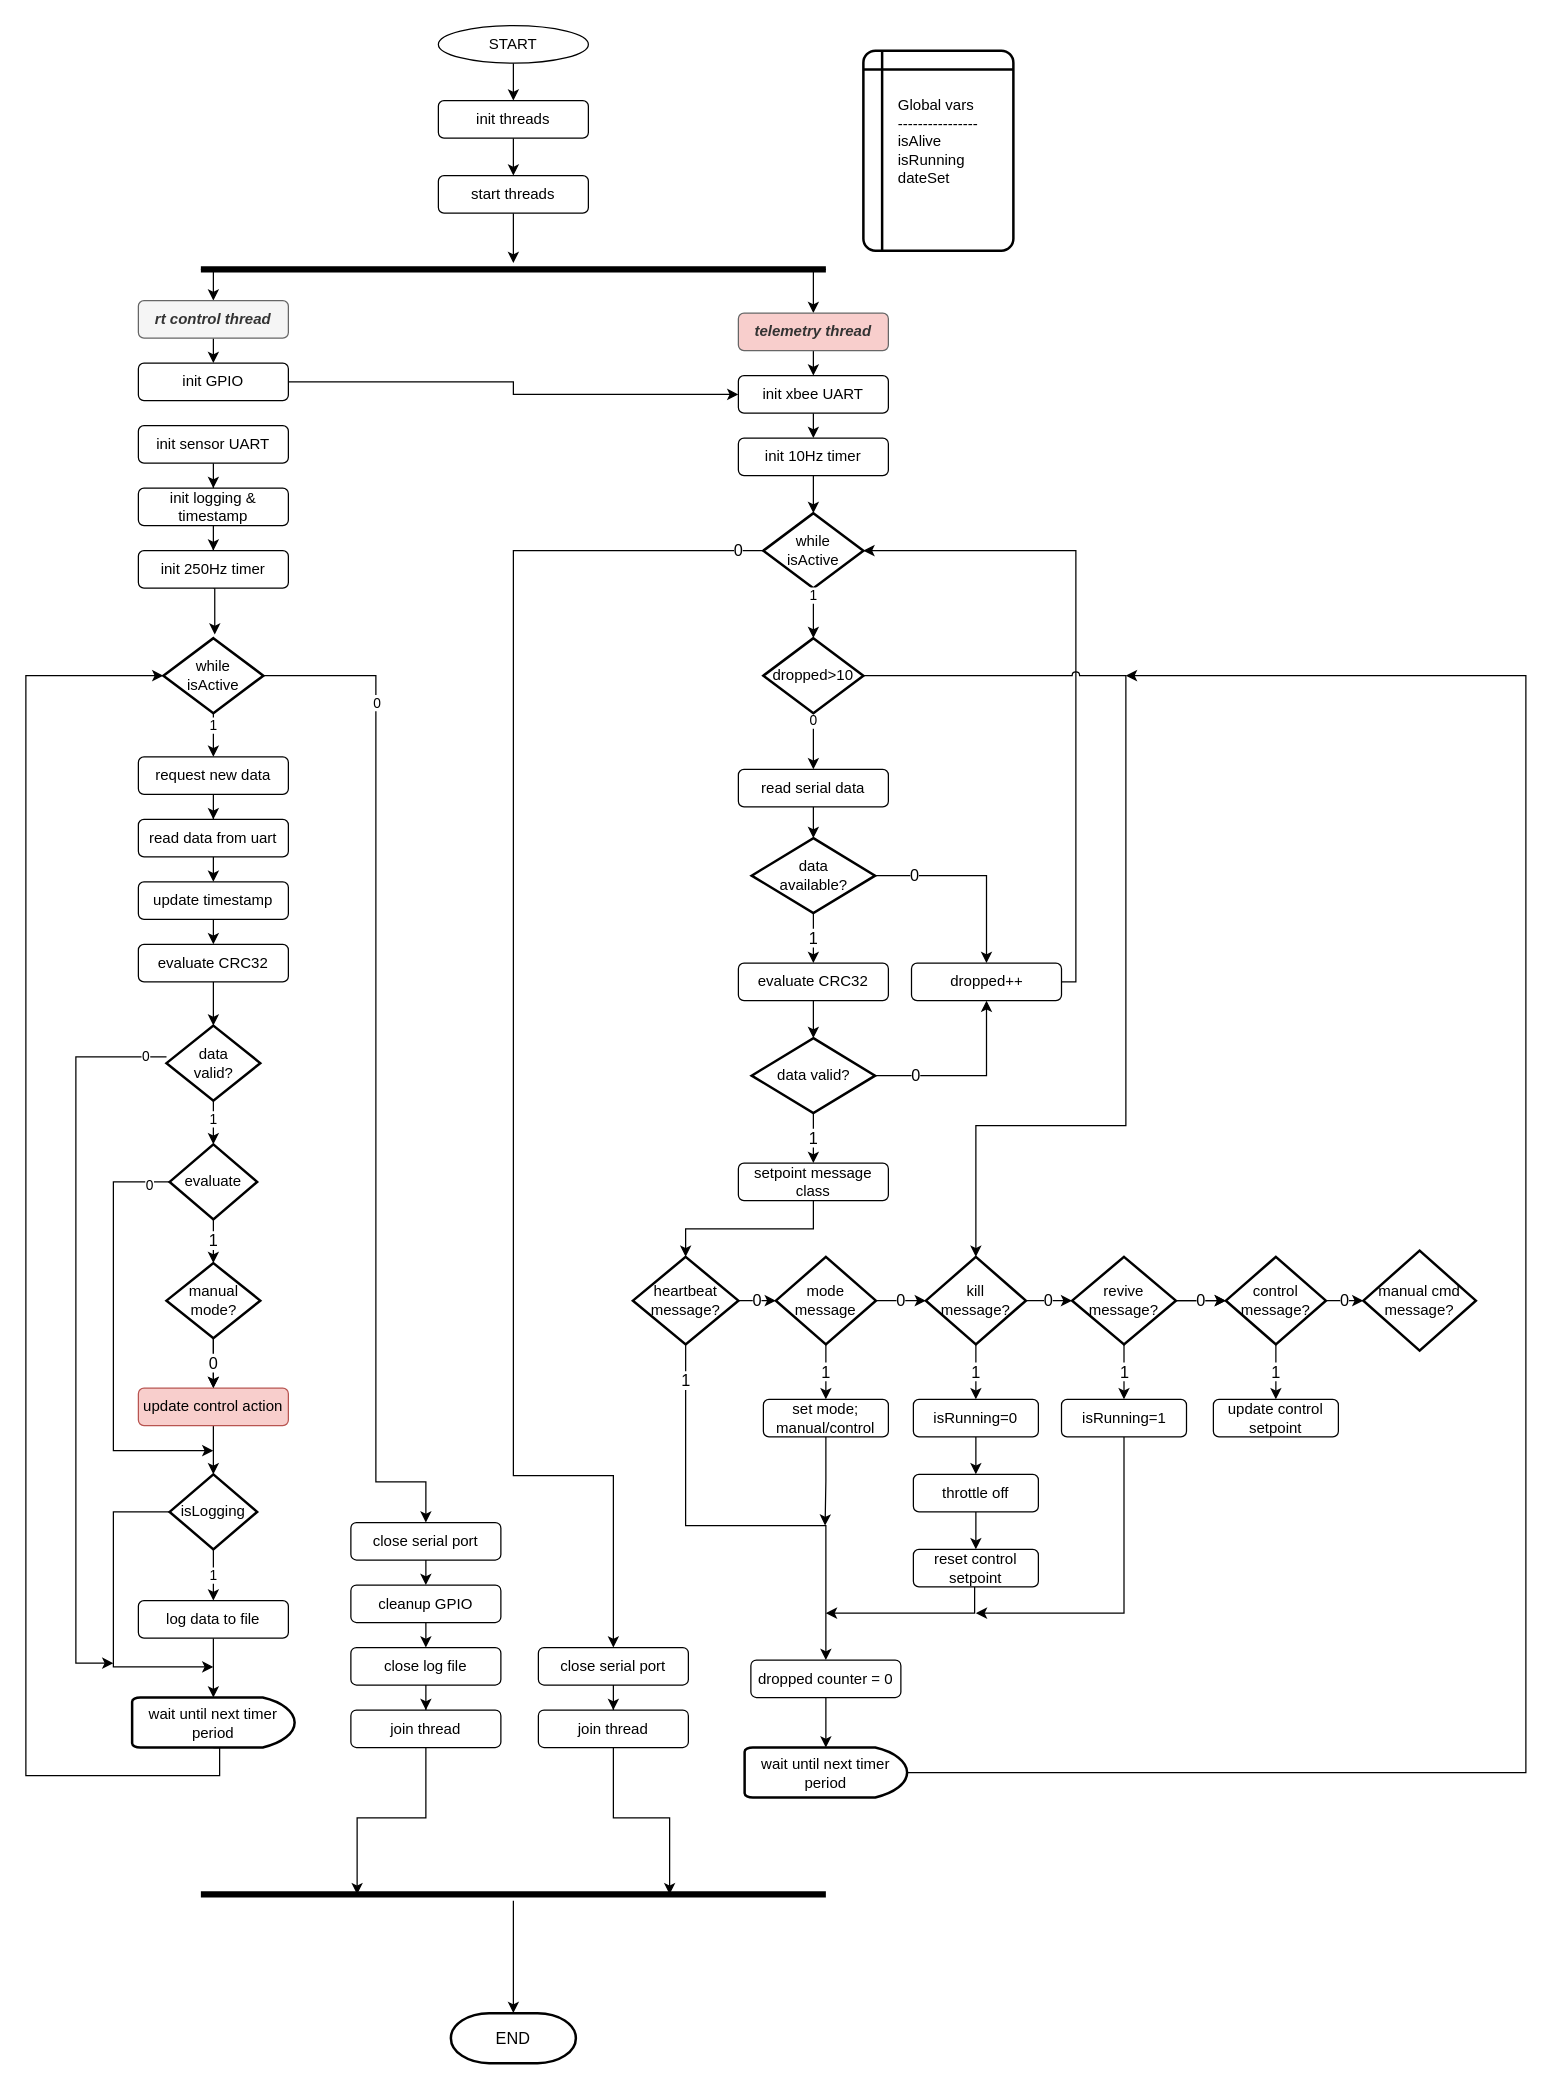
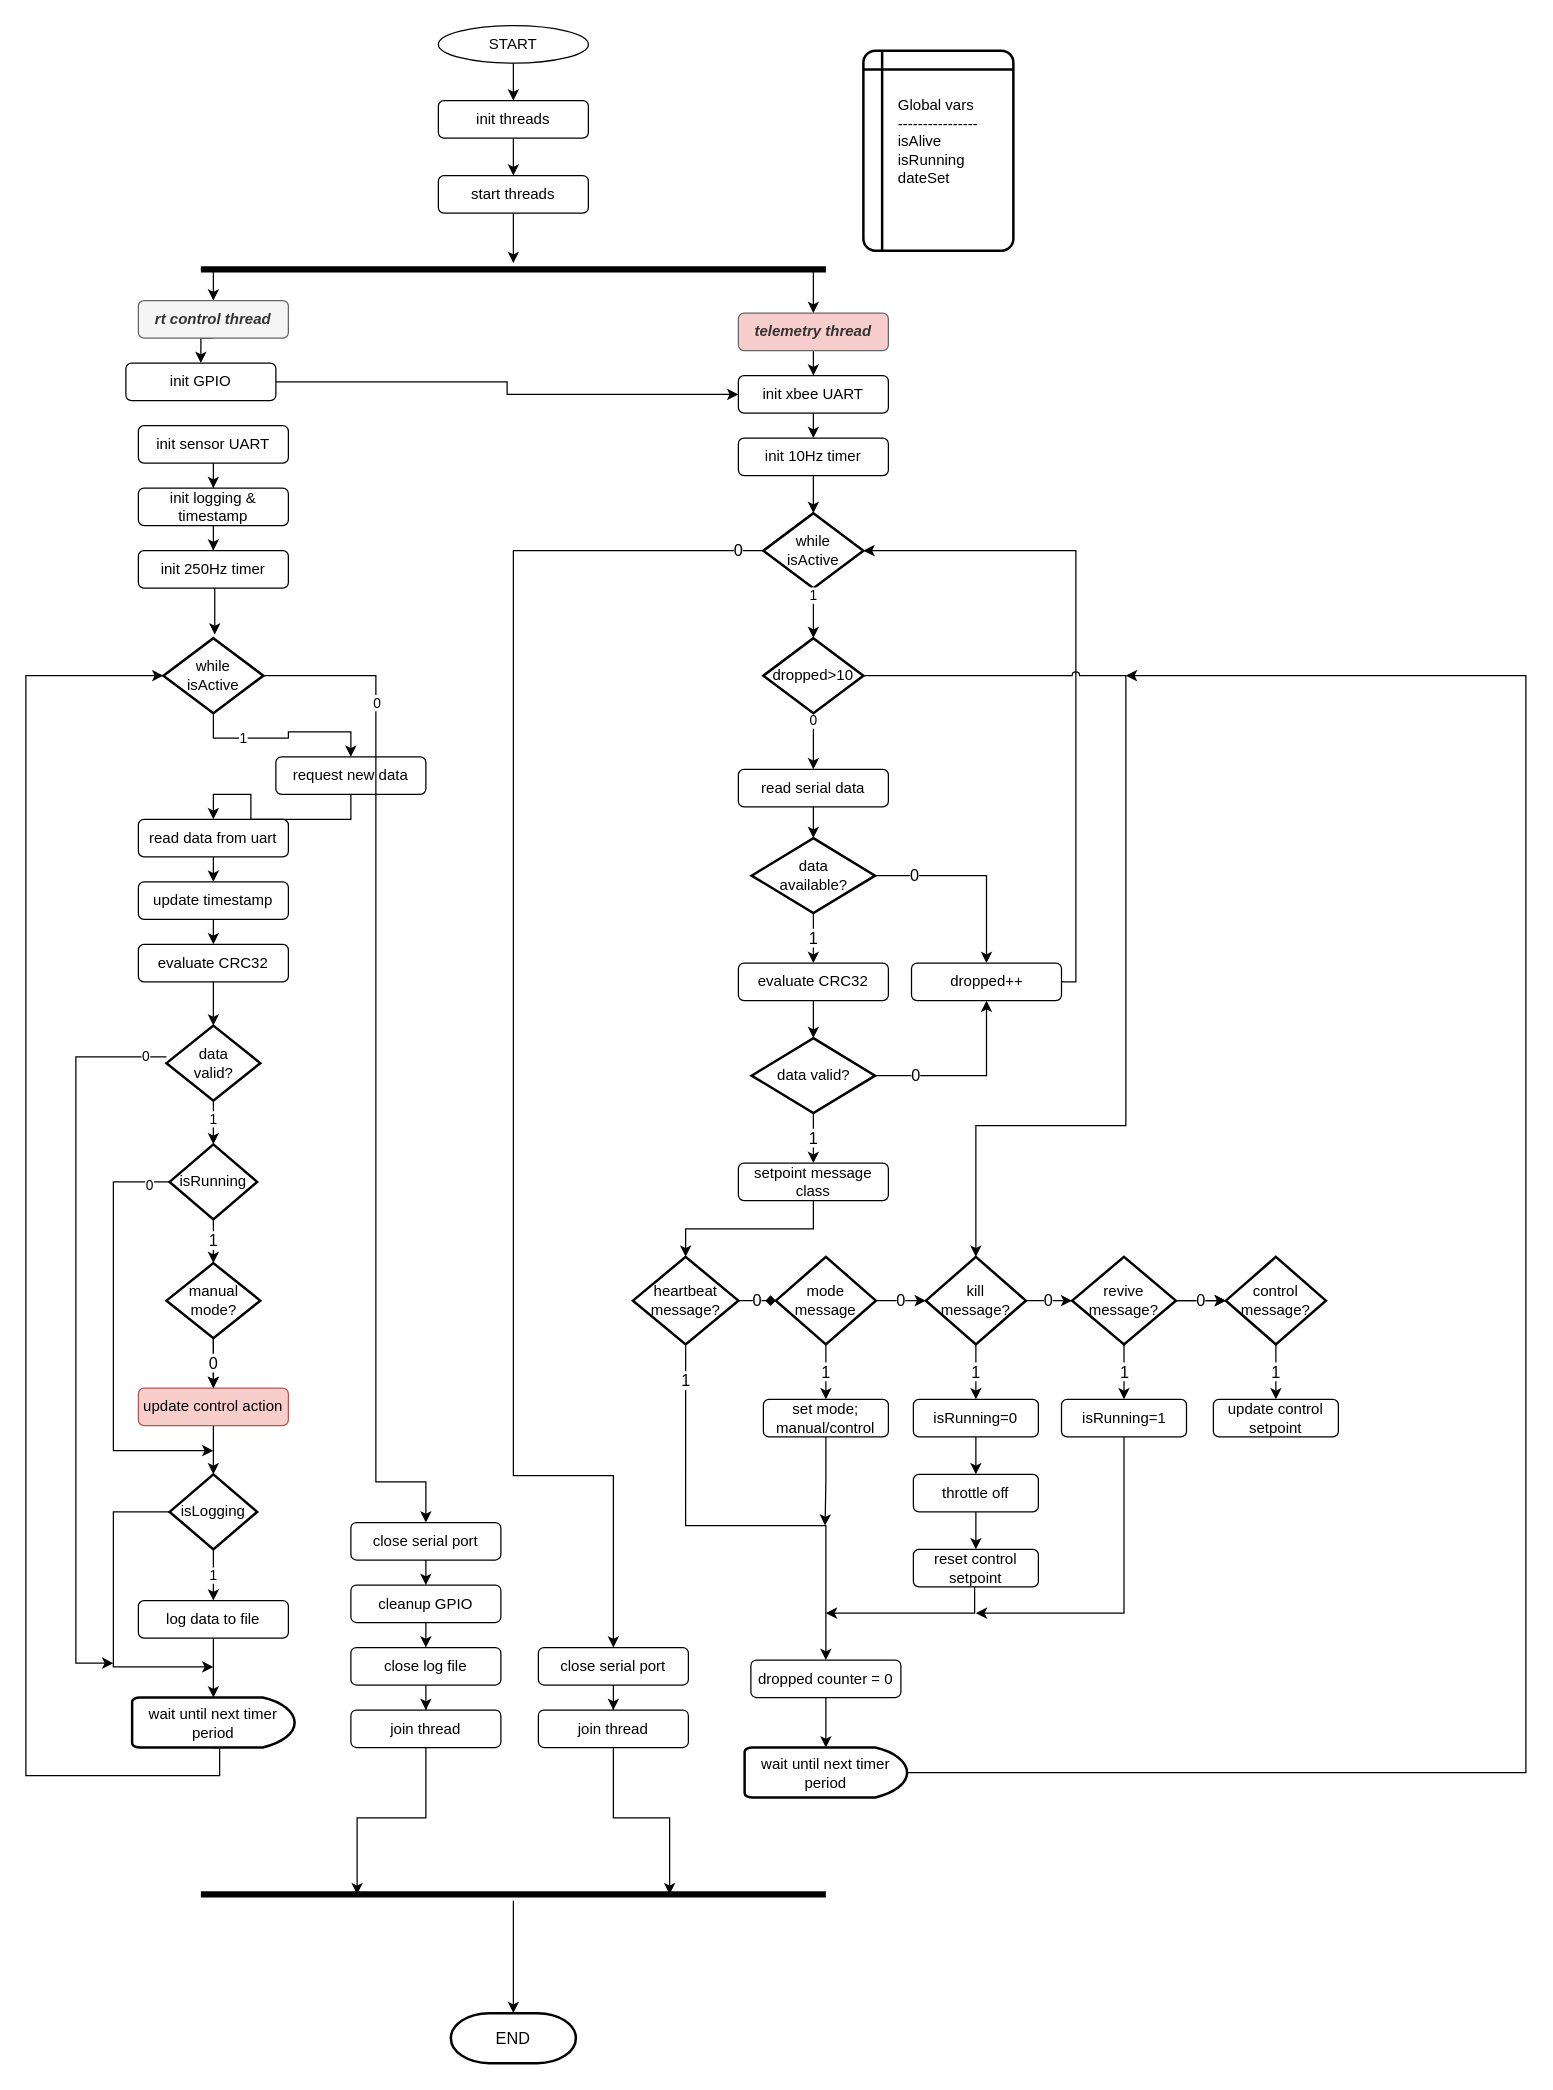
(213, 382) -> (201, 382)
(213, 776) -> (351, 776)
(213, 1182) -> (213, 1182)
(766, 1301) -> (765, 1301)
(1349, 1301) -> none
(1419, 1301) -> none
